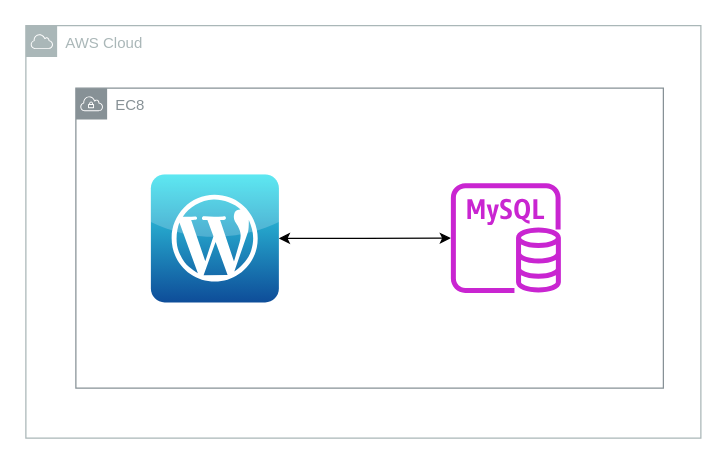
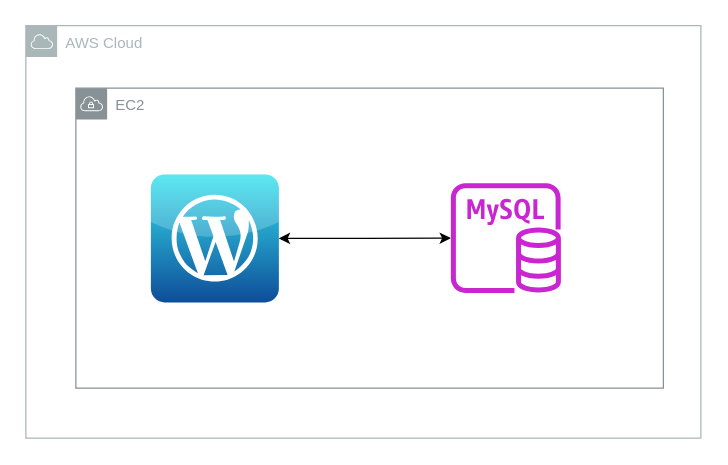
(128, 106) -> (128, 106)
